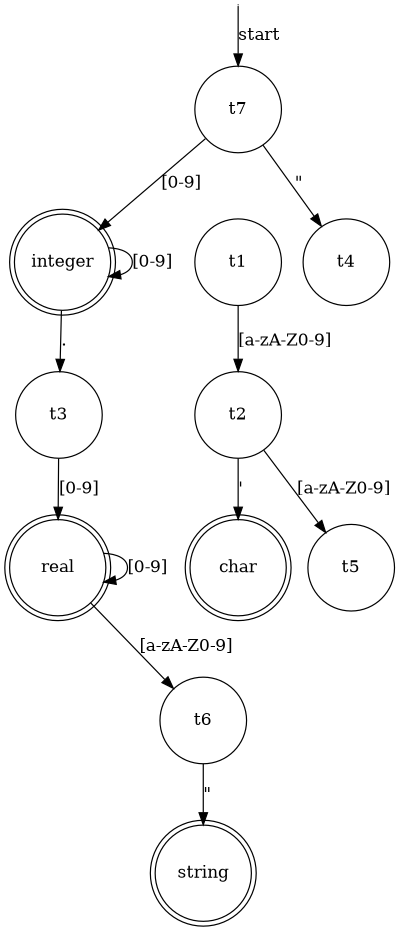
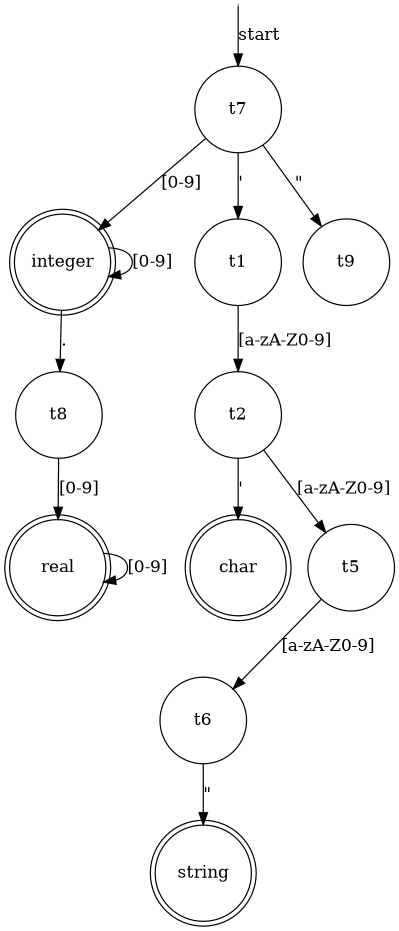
none -> (238, 180)
(346, 262) -> (346, 262)
(59, 415) -> (59, 415)
(128, 641) -> (281, 640)
